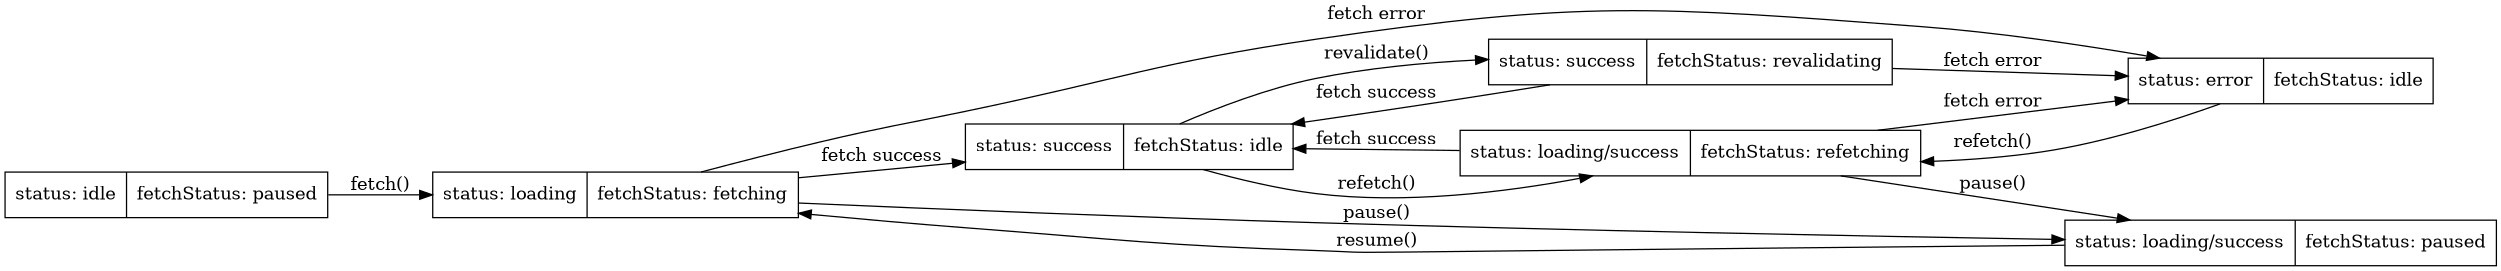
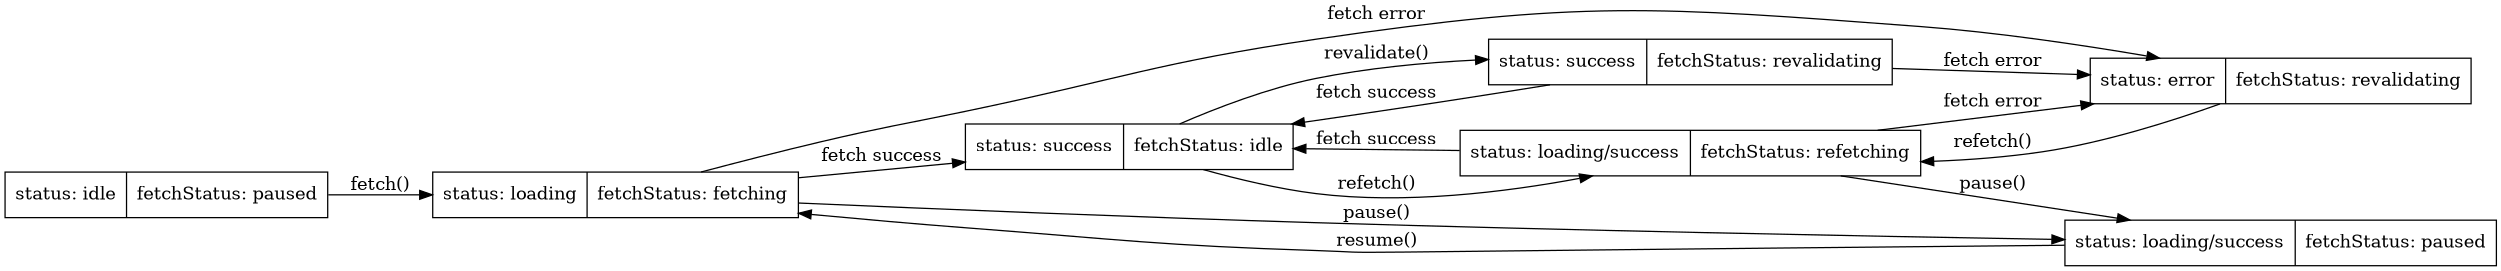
(2348, 80) -> (2348, 80)
